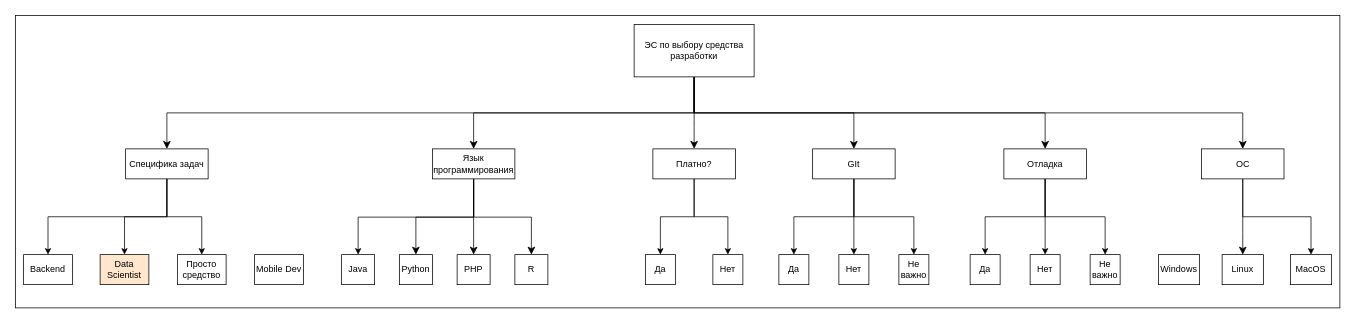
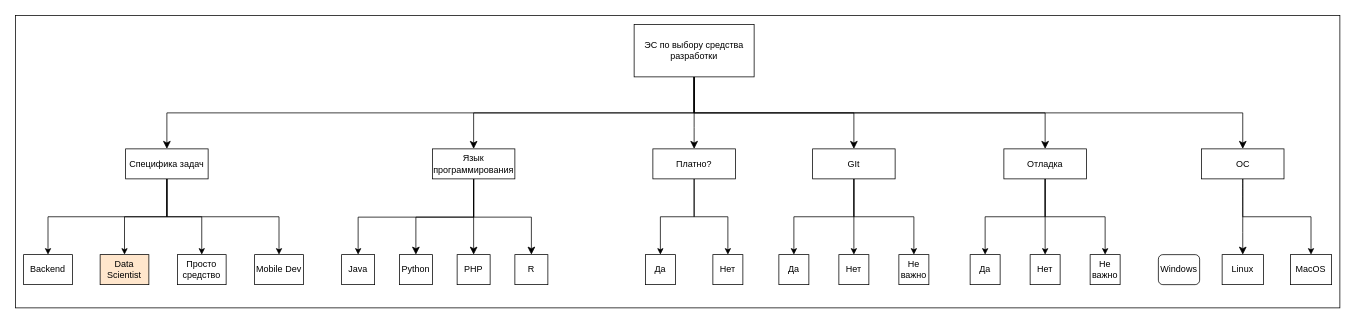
none -> (241, 217)
(1179, 270) -> (1179, 270)
